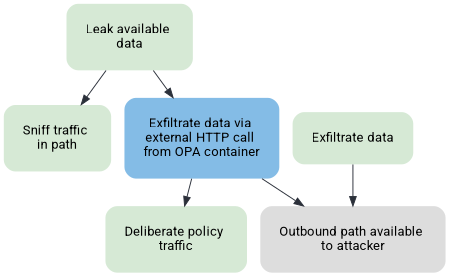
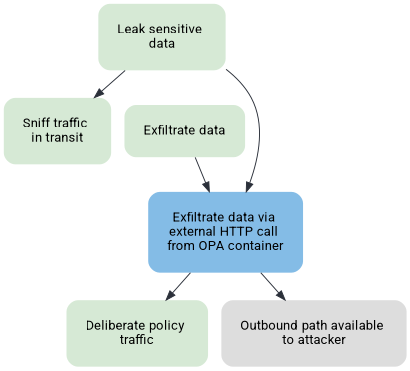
(130, 37) -> (162, 37)
(57, 138) -> (57, 131)
(353, 180) -> (200, 170)
